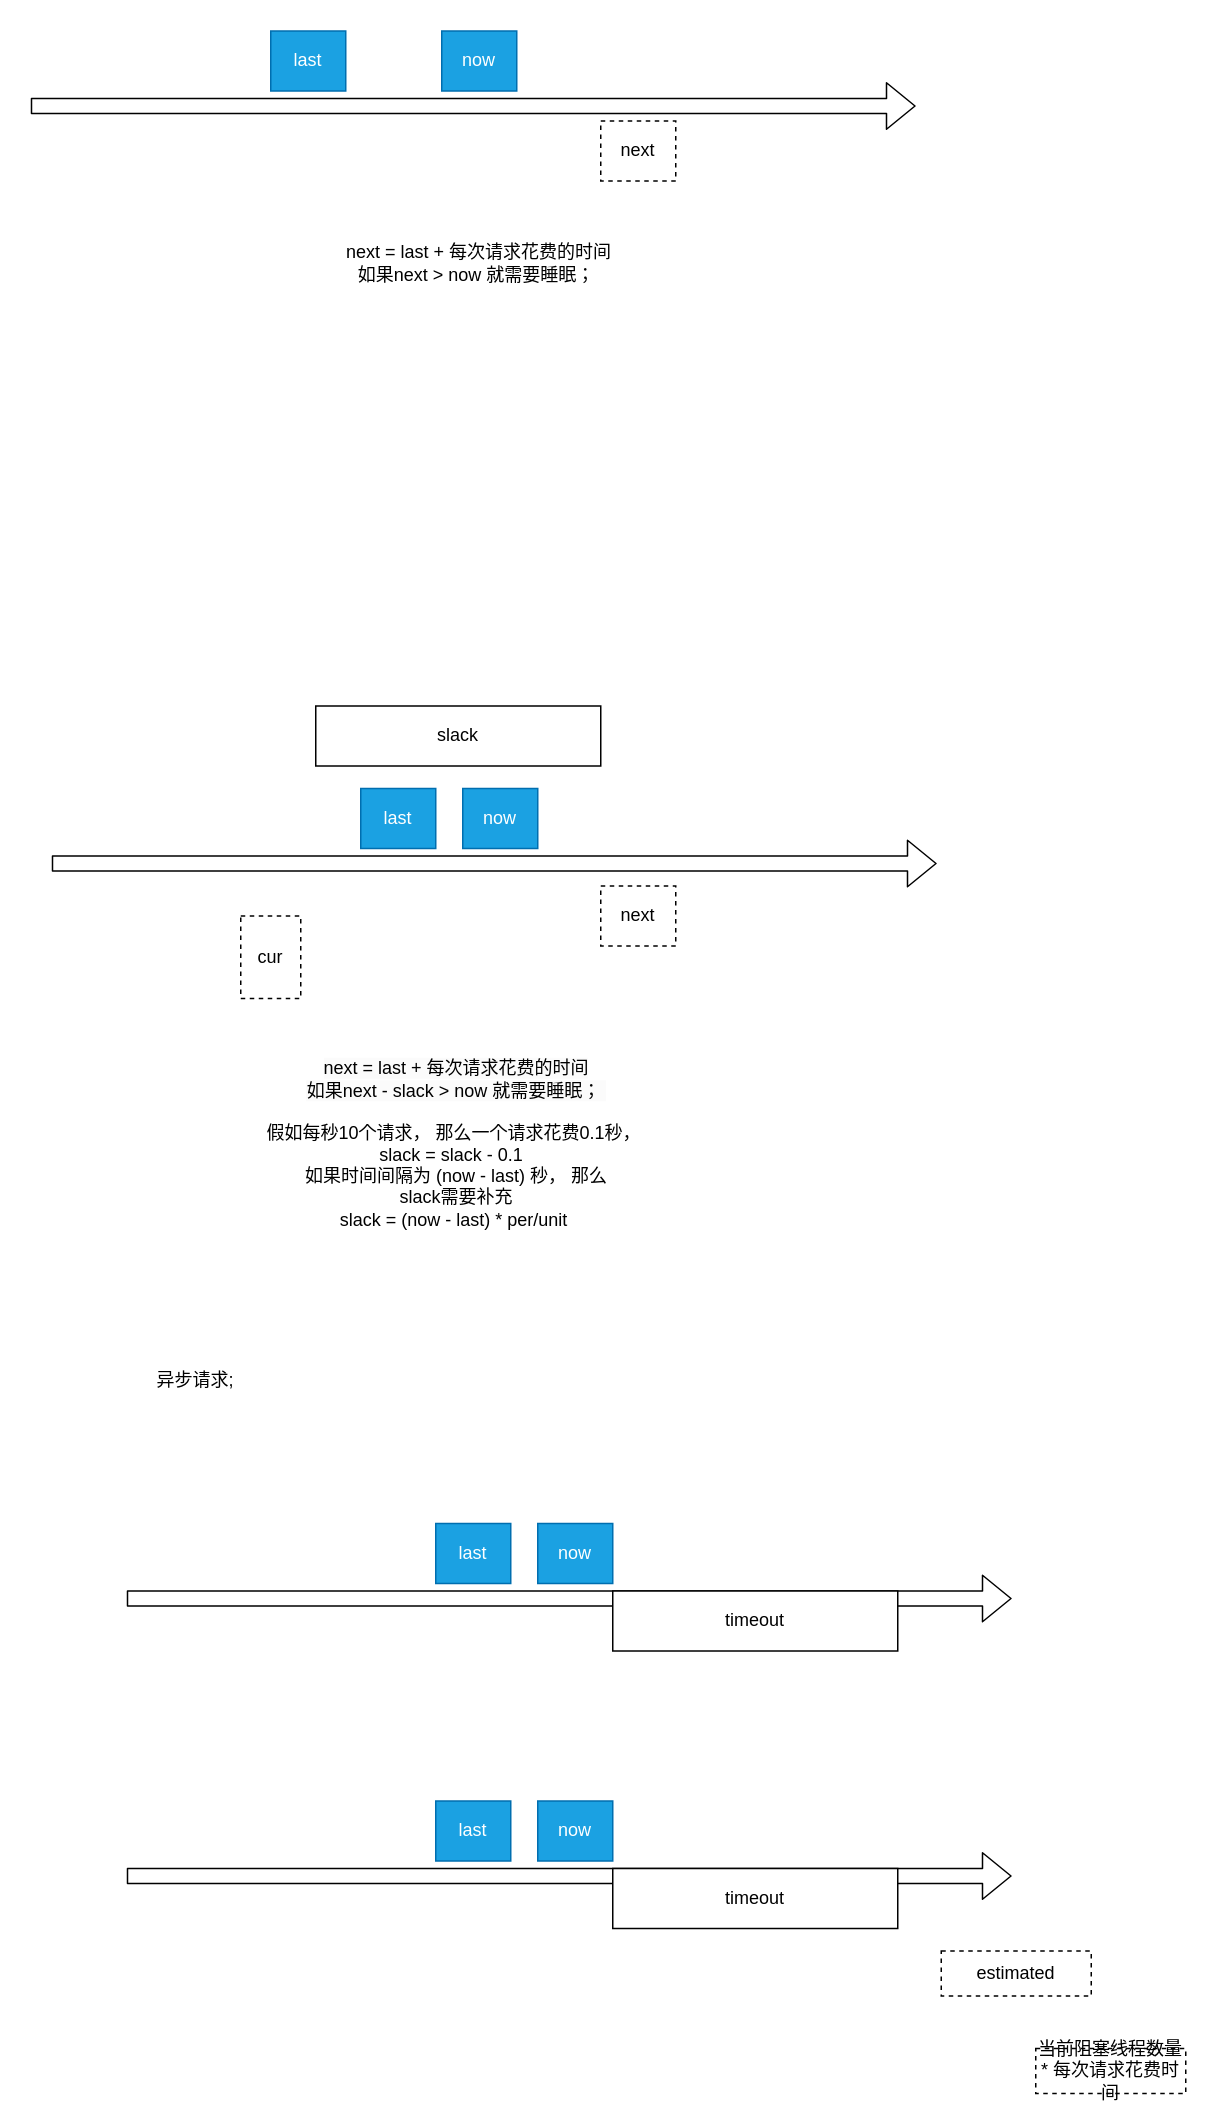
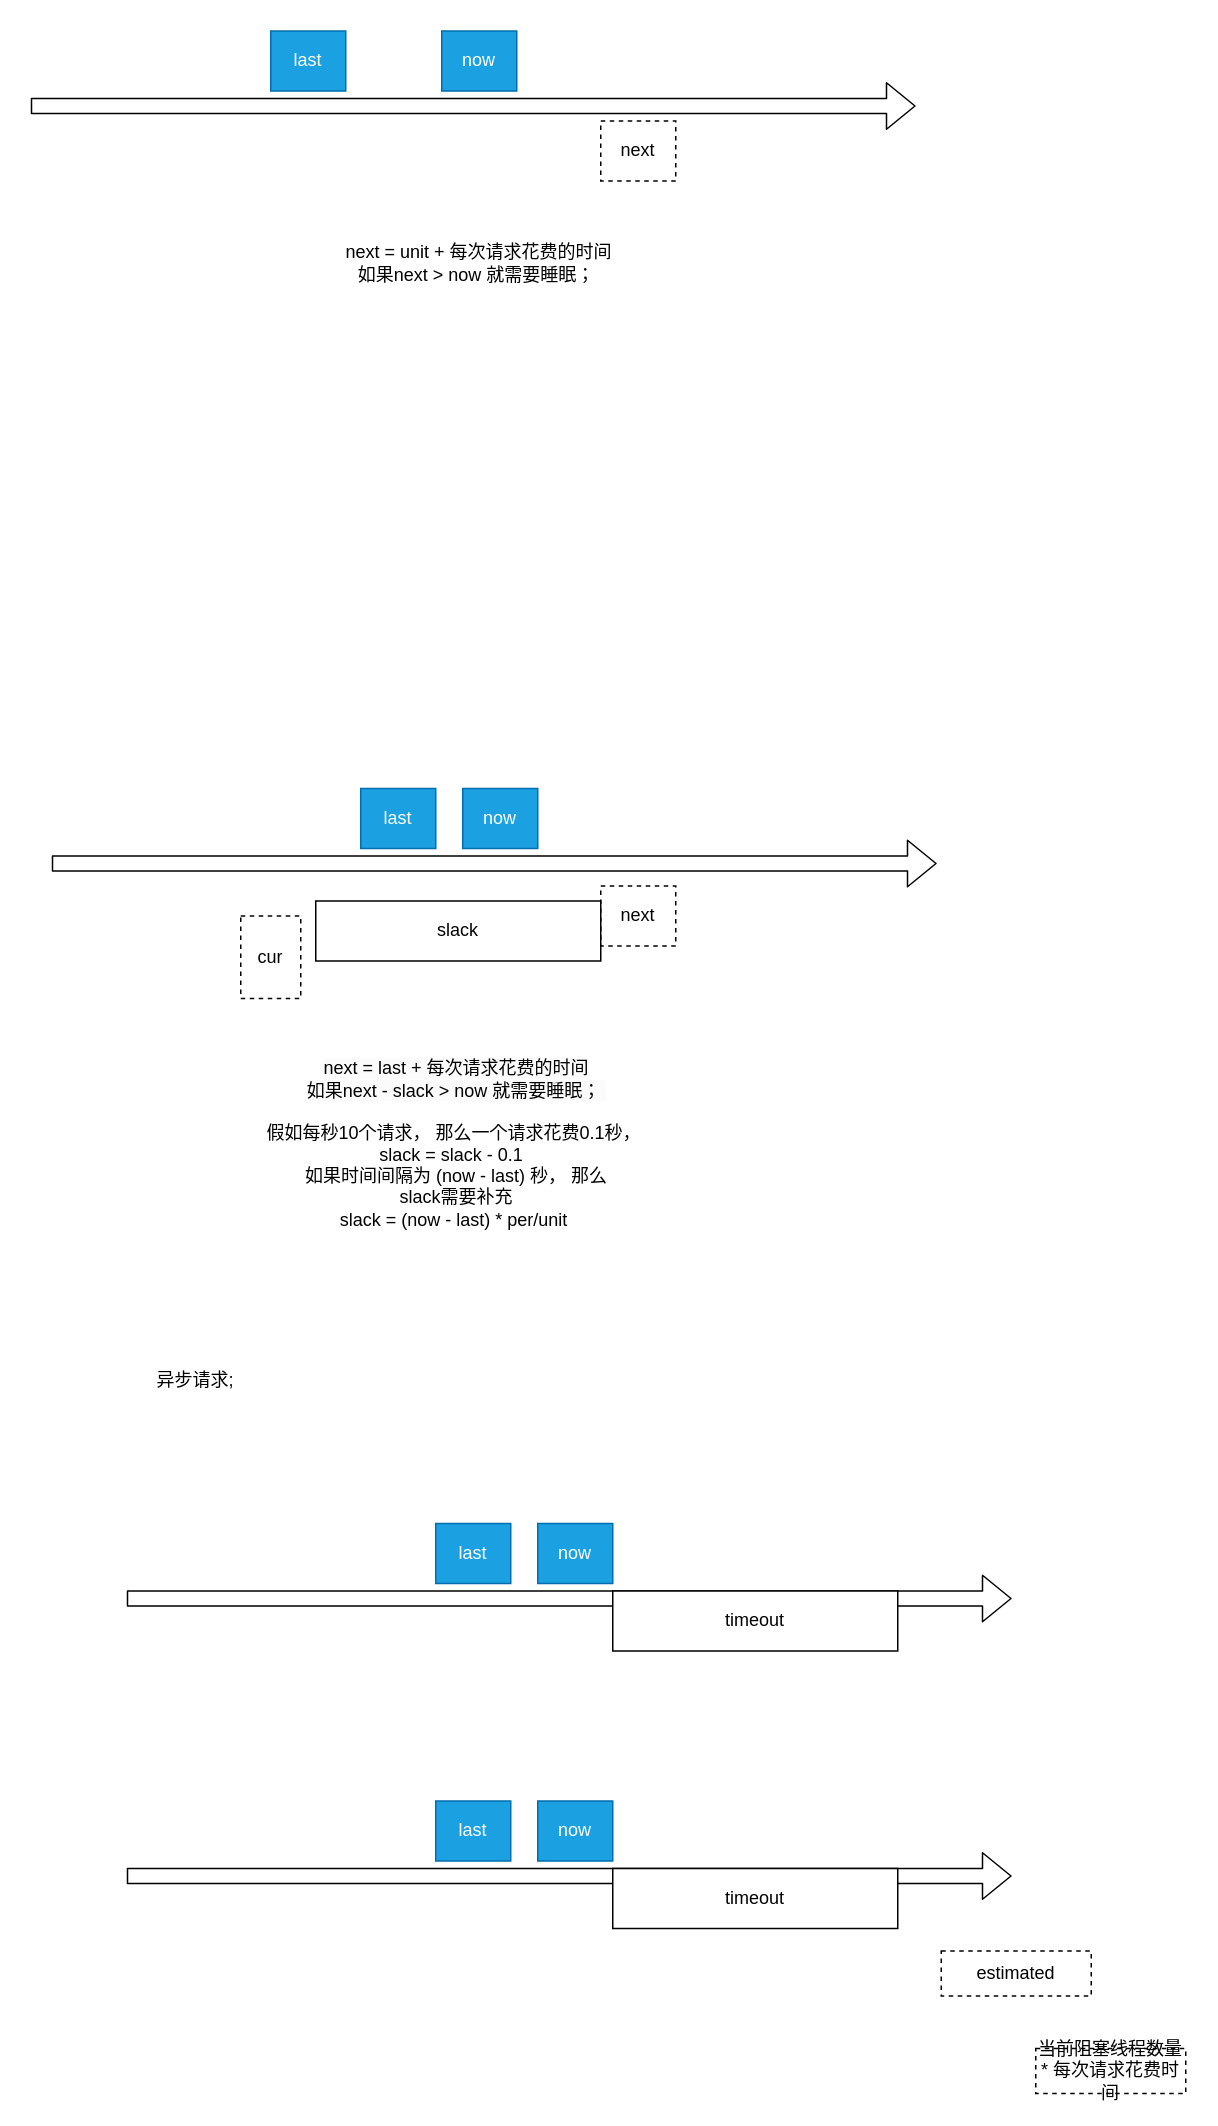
(479, 263) -> (479, 263)
(458, 736) -> (458, 931)
